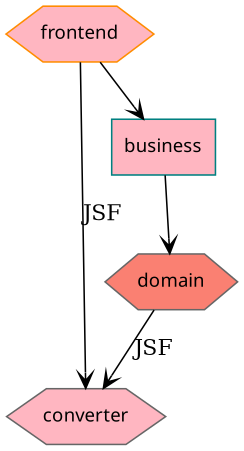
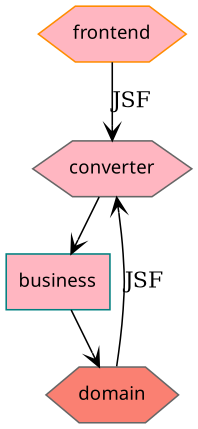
(117, 85) -> (89, 218)
